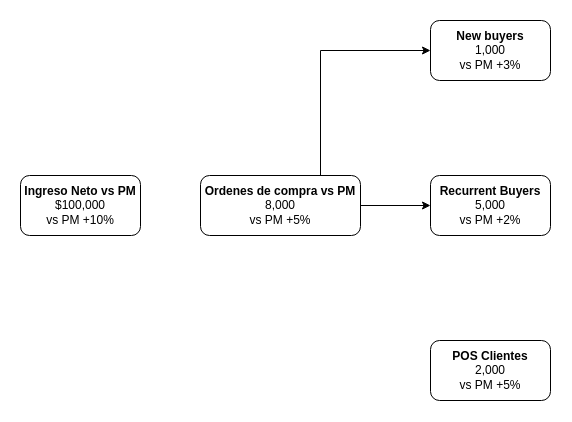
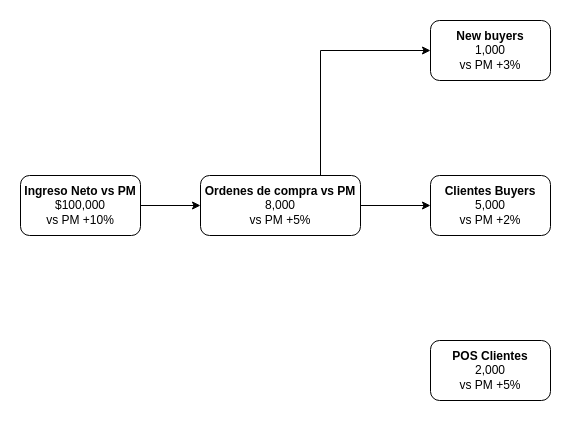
none -> (167, 206)
(491, 206) -> (491, 206)
